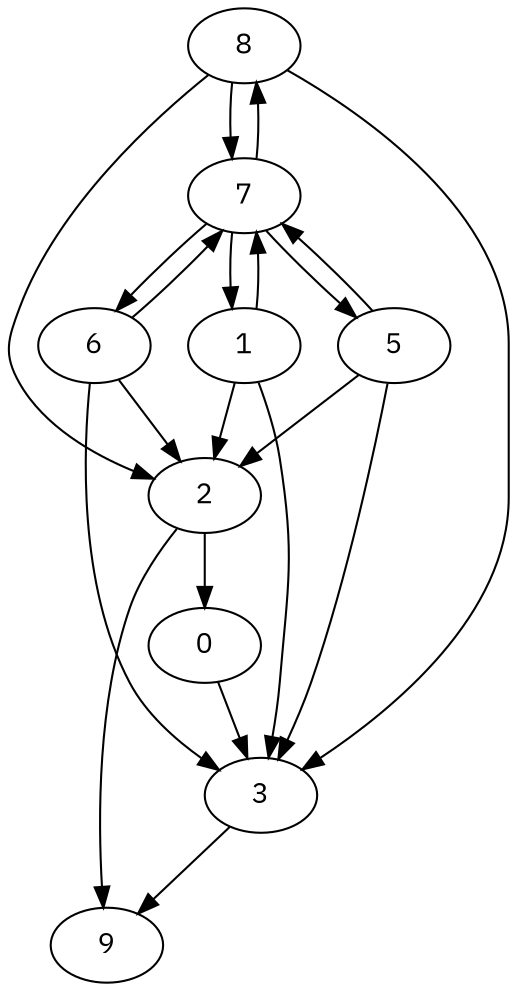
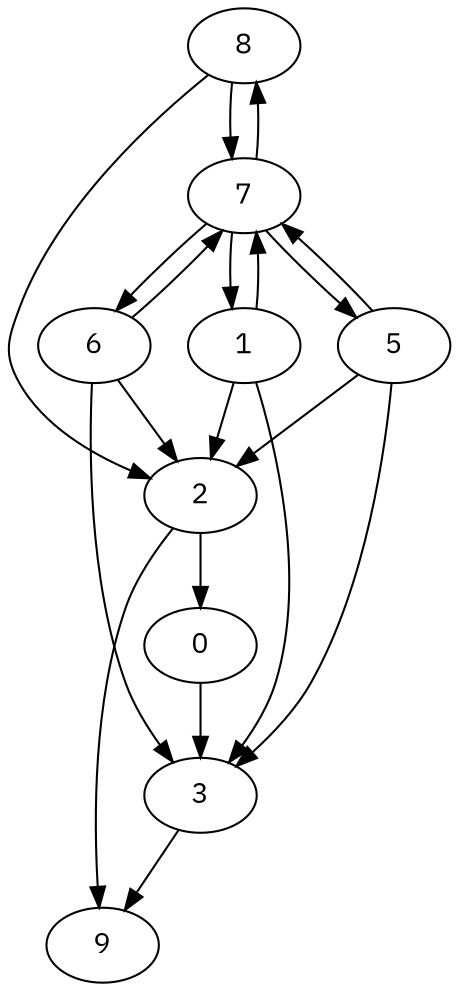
(509, 404) -> none
